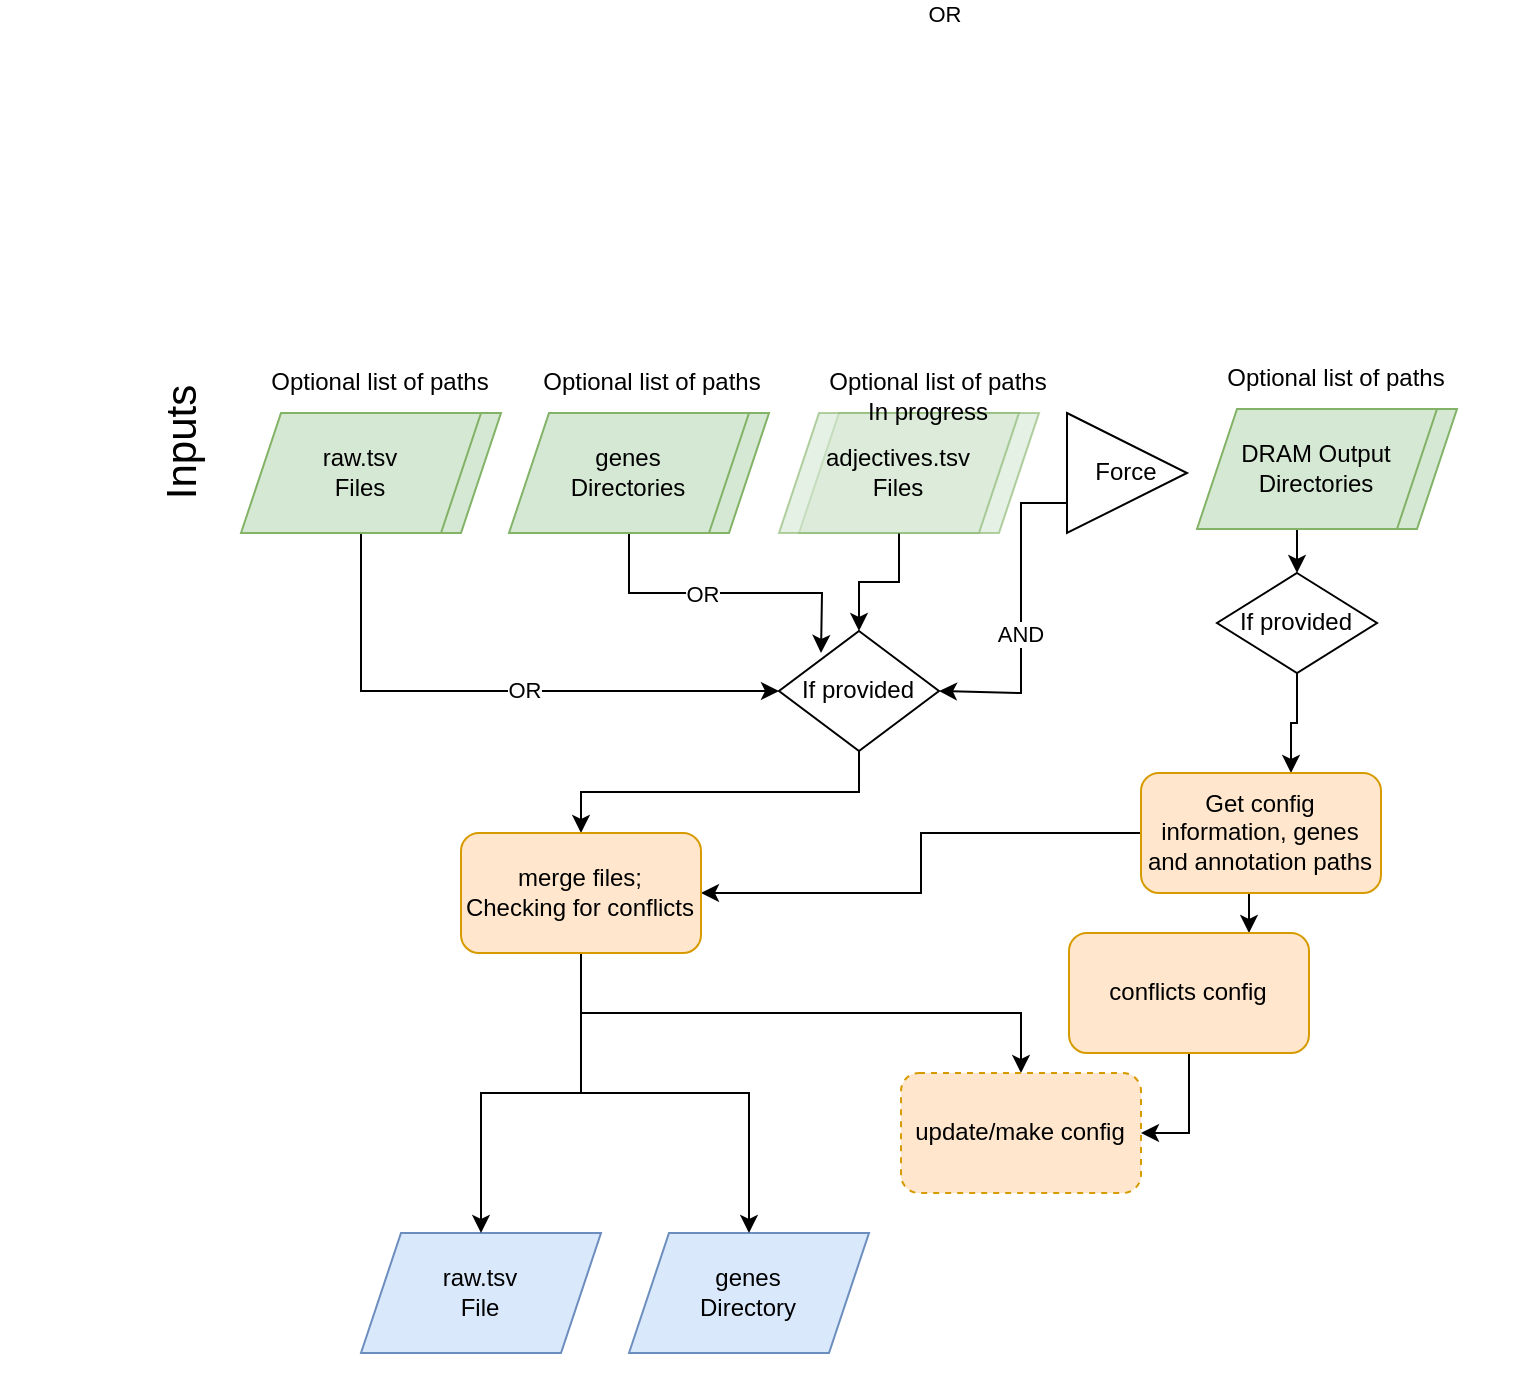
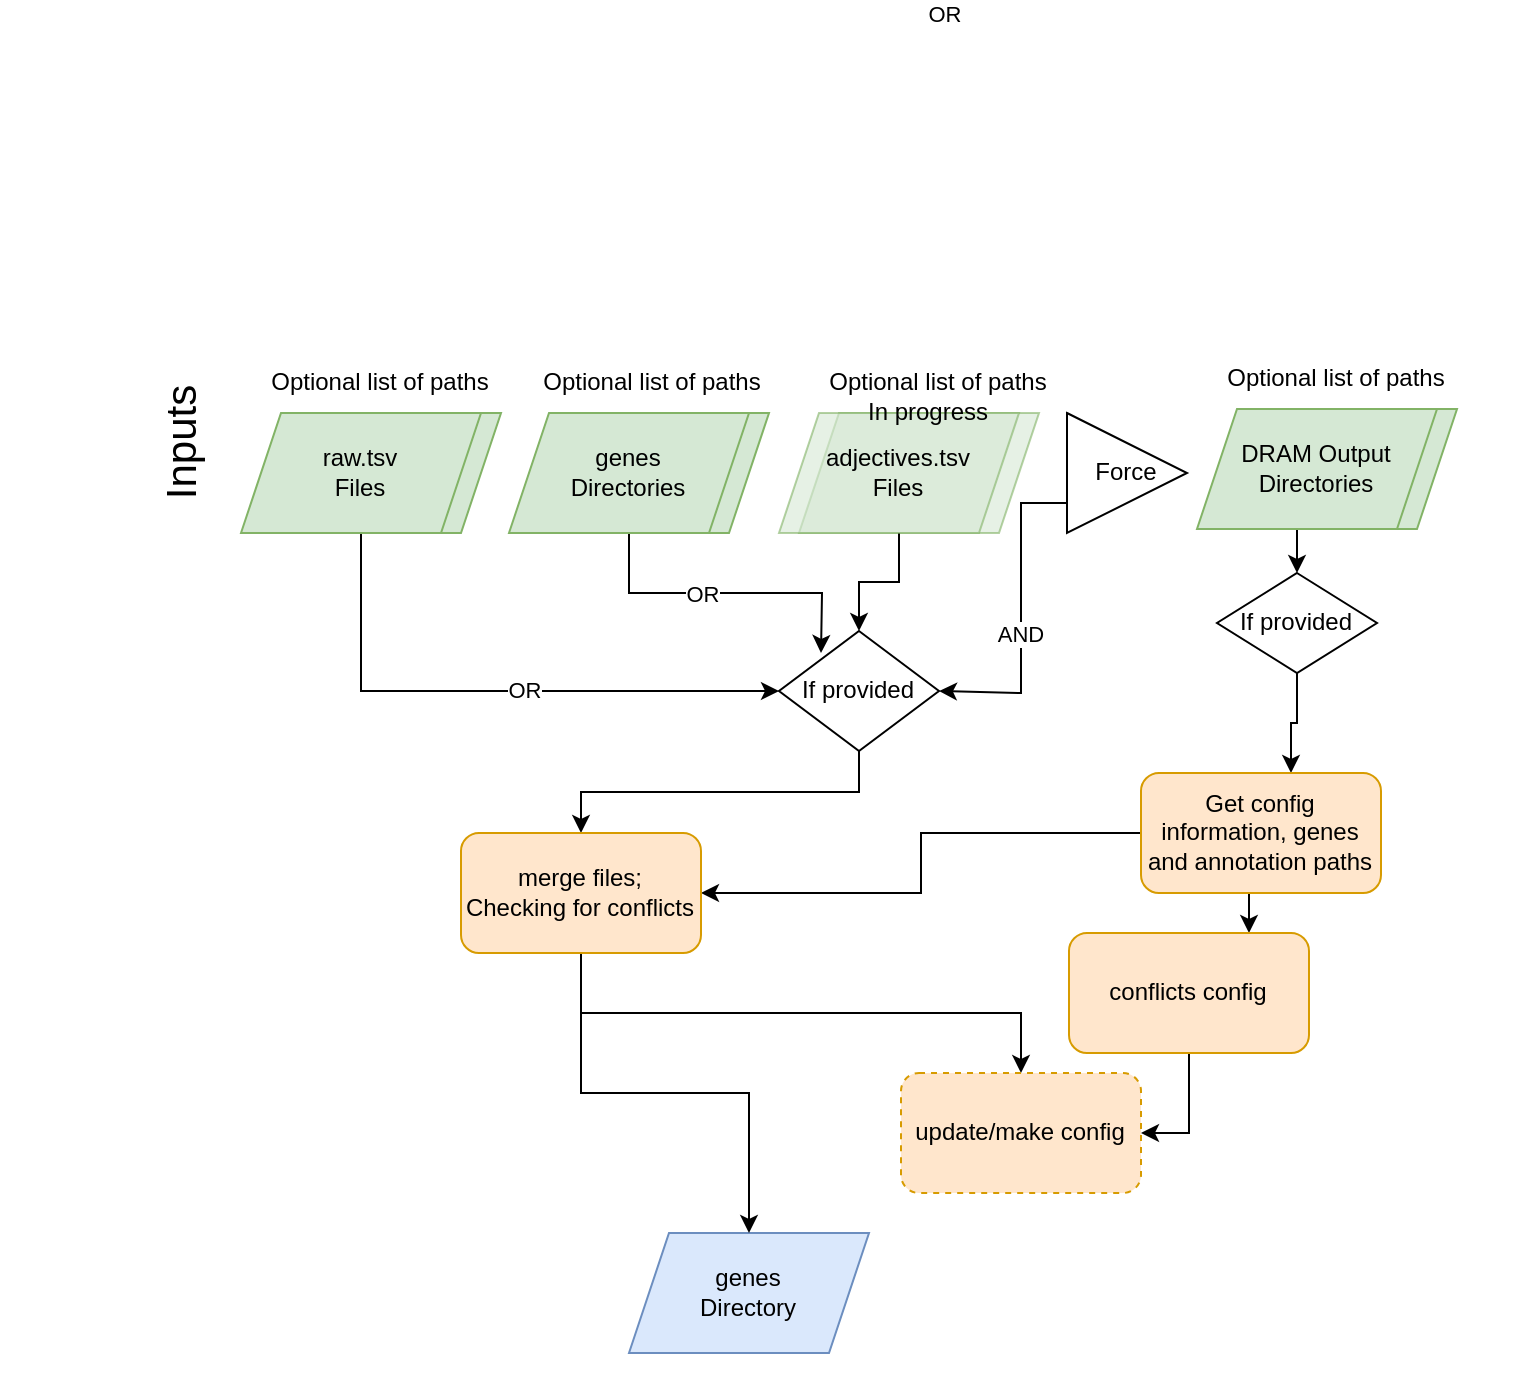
(481, 1108) -> none
(481, 1293) -> none
